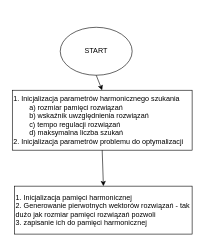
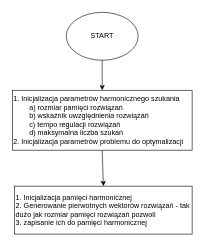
(96, 51) -> (102, 36)
